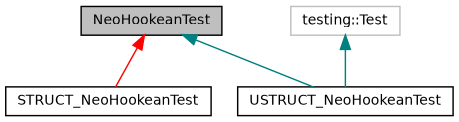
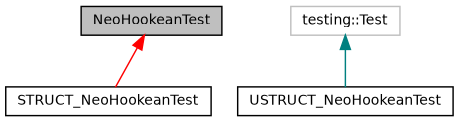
(255, 64) -> none
